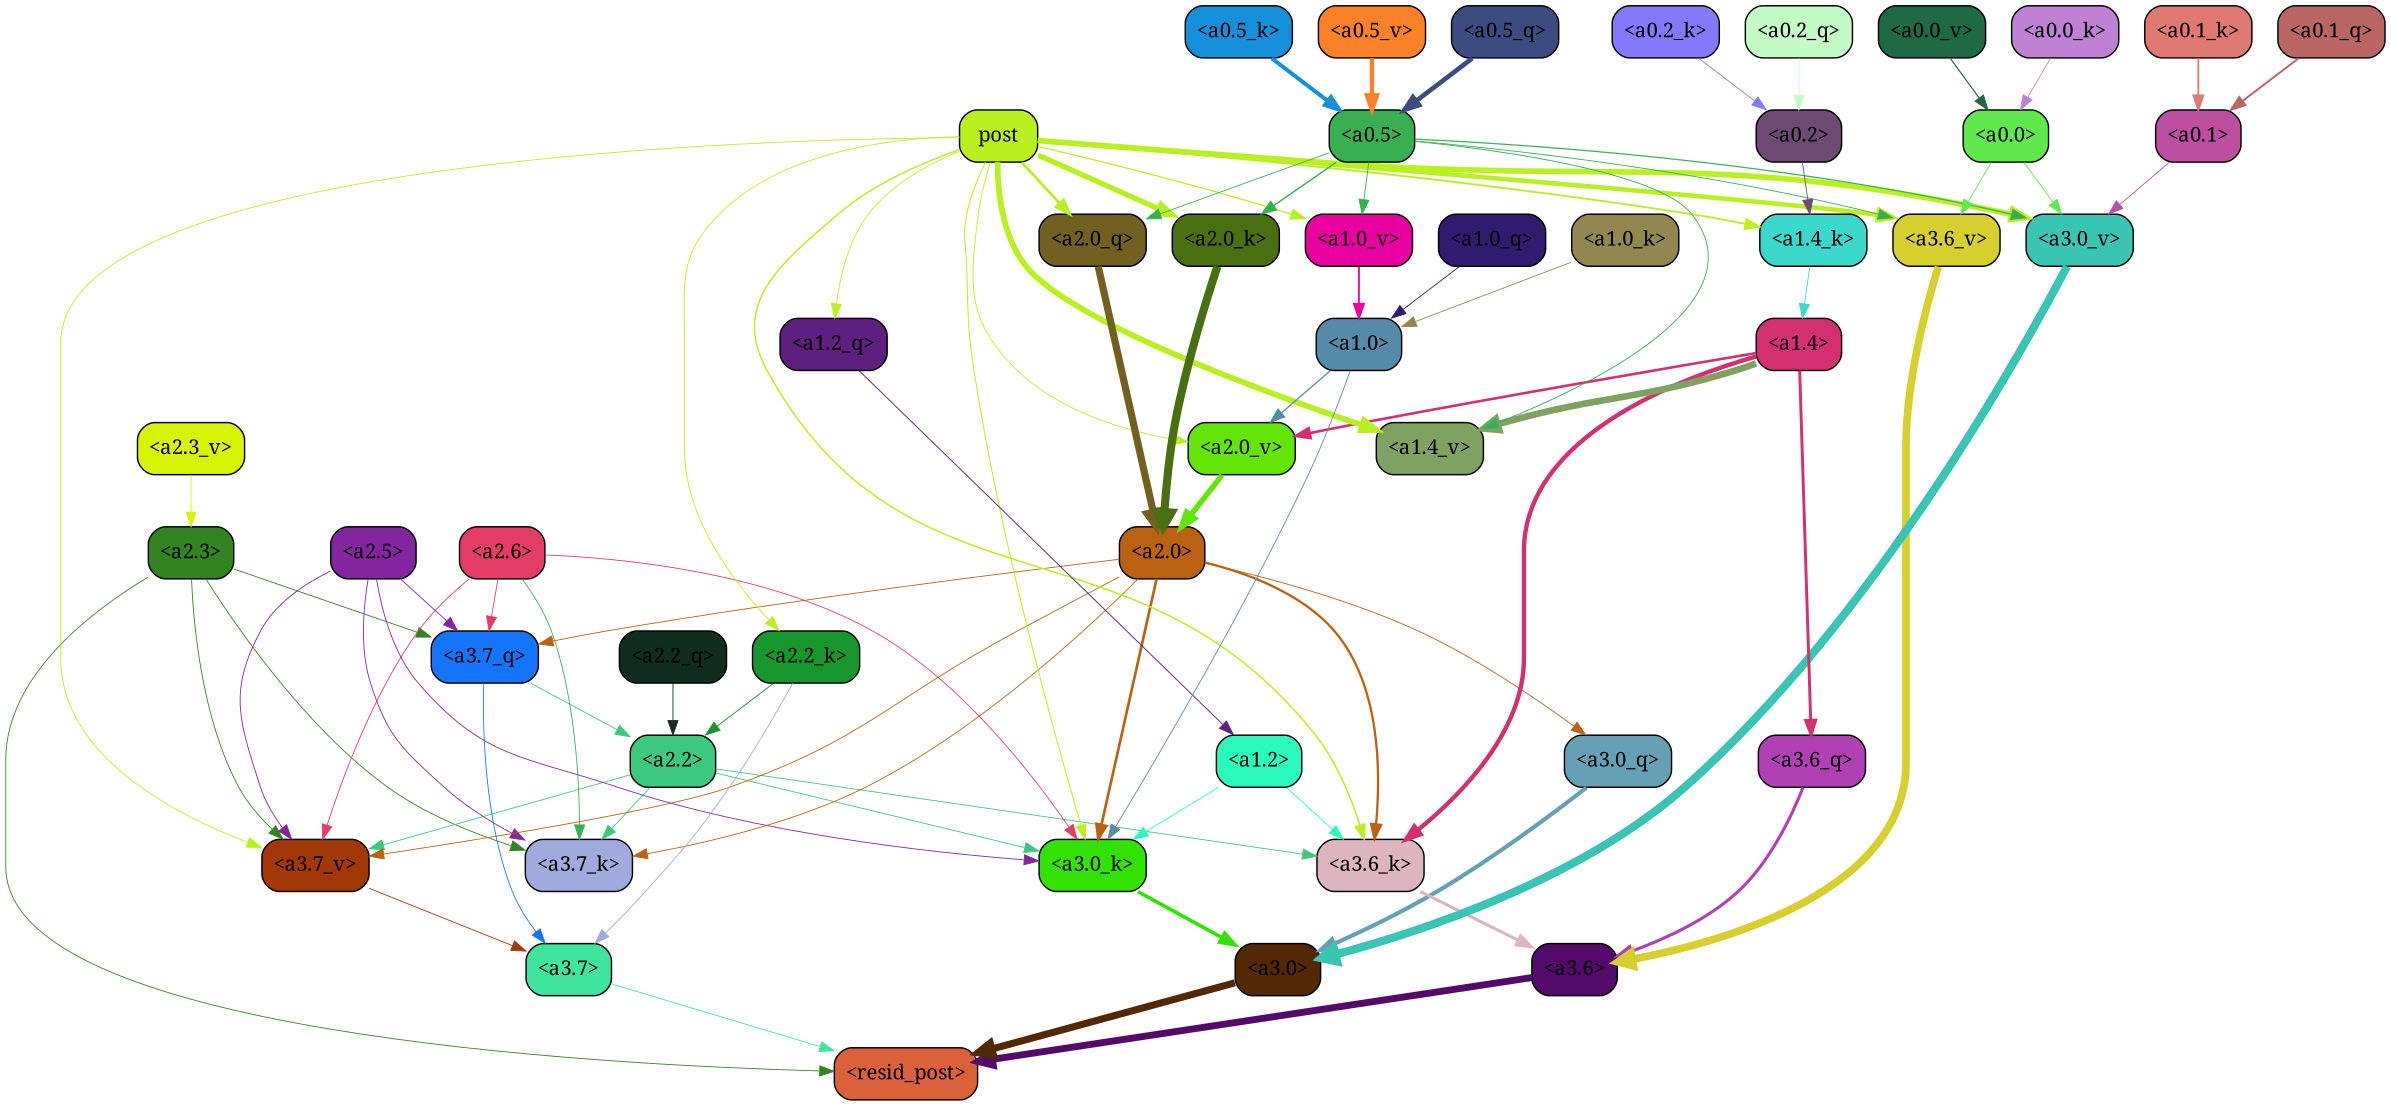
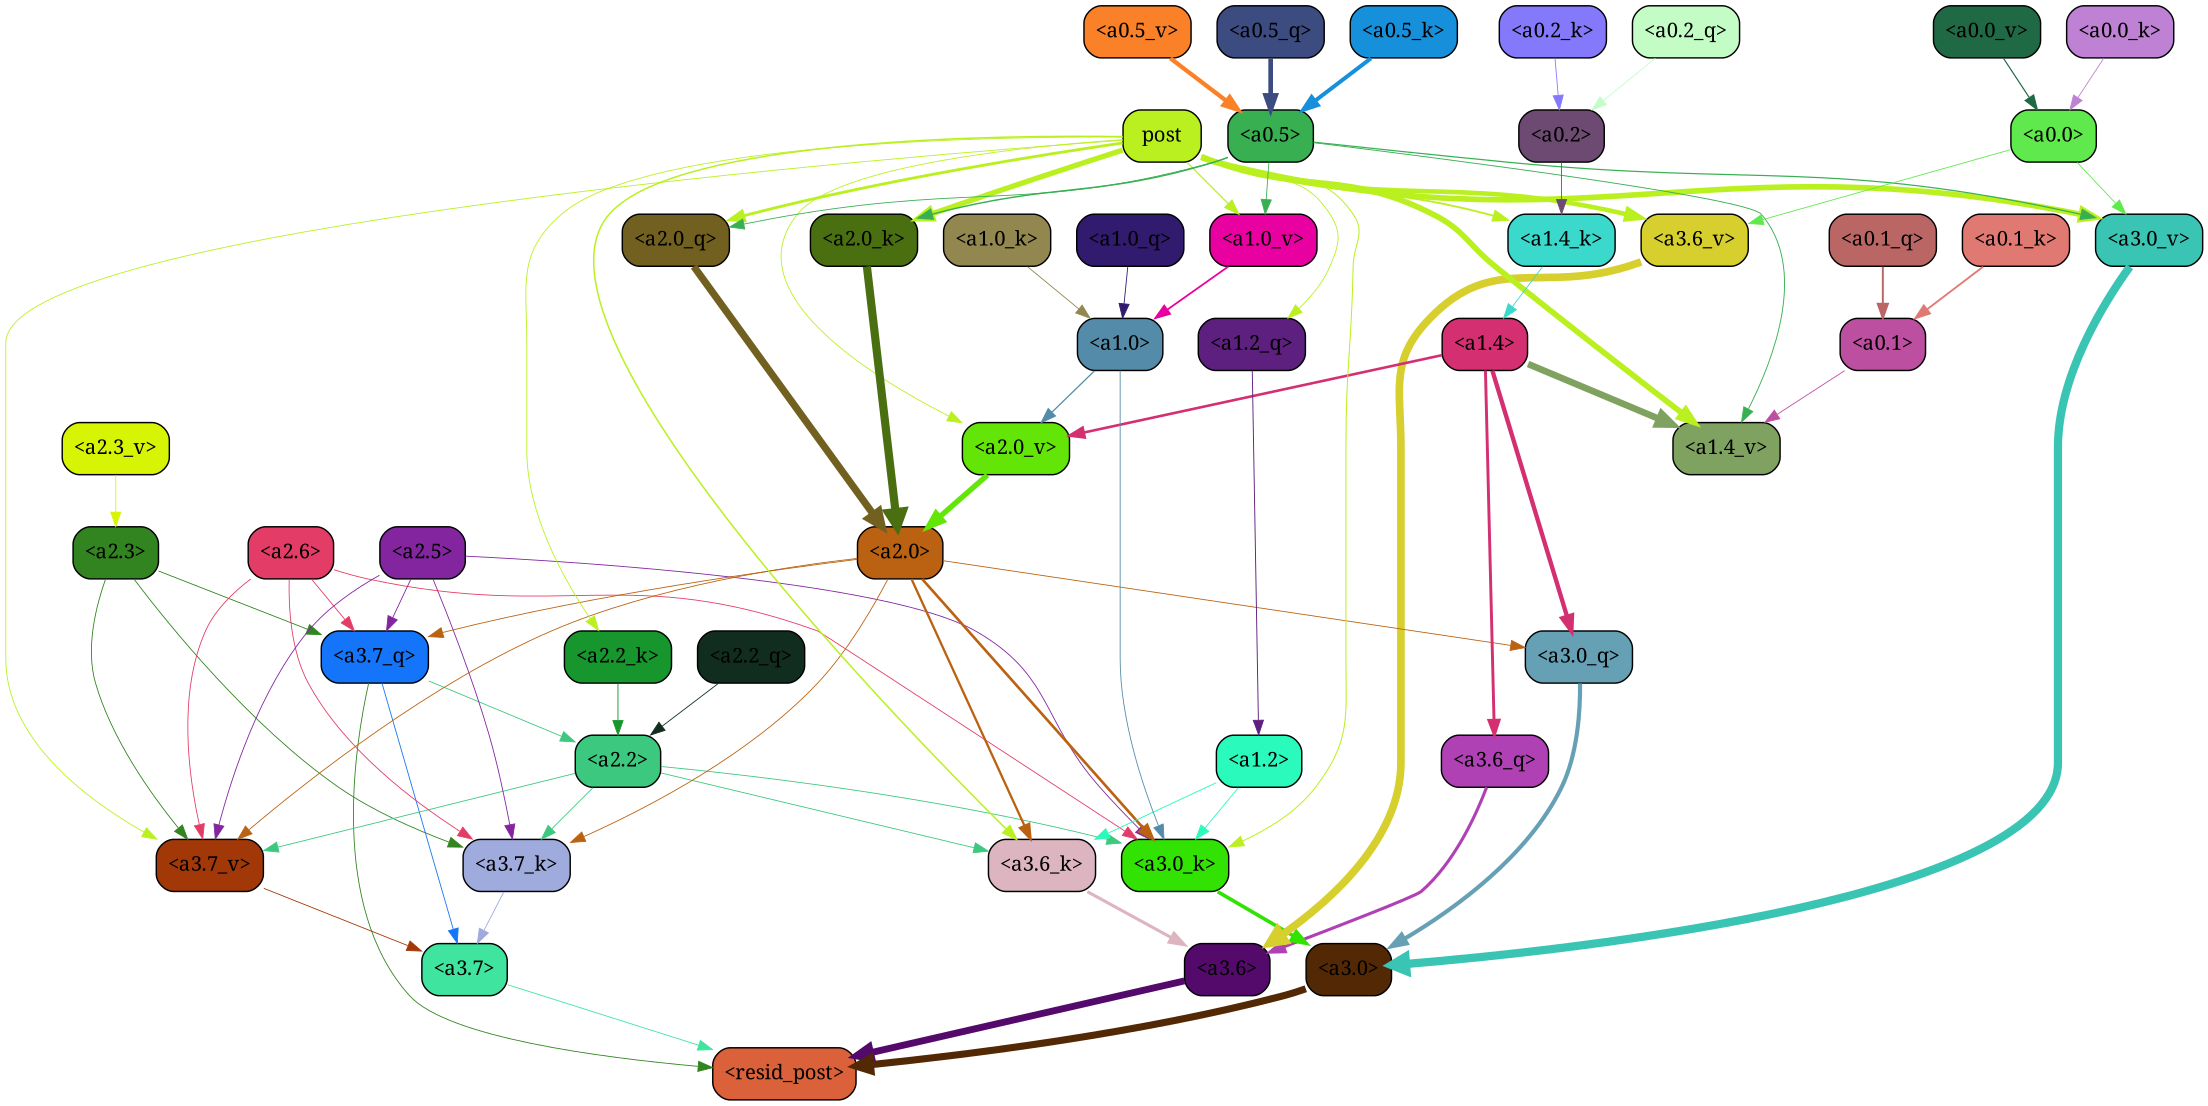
(1601, 162) -> none
(2144, 183) -> (1811, 392)
(1525, 547) -> (1530, 494)
(567, 691) -> (338, 727)
(704, 822) -> (494, 911)
(213, 1005) -> (402, 985)
